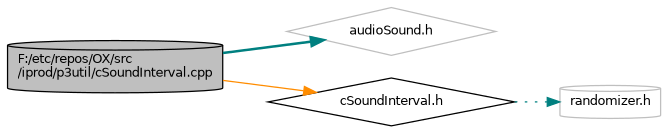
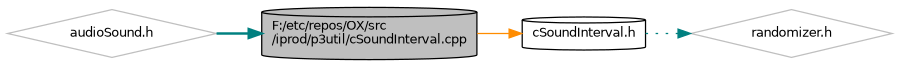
(267, 47) -> (232, 34)
(391, 102) -> (584, 34)
(610, 102) -> (791, 34)
